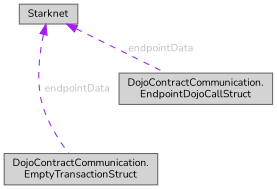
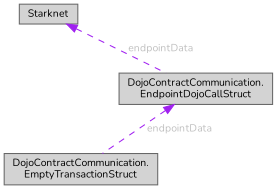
(41, 97) -> (134, 132)
